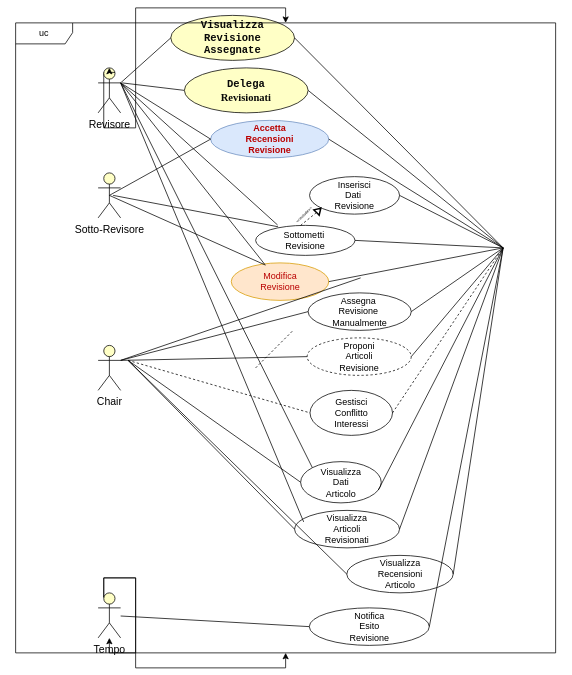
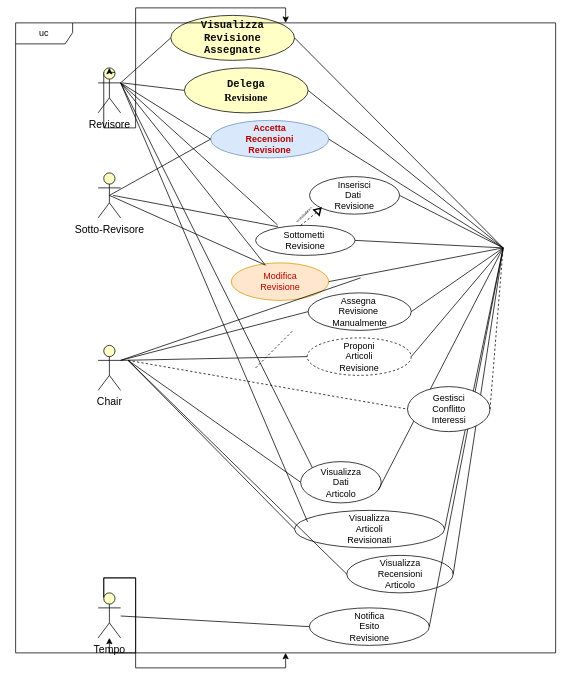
(246, 90) -> (246, 90)
(351, 413) -> (449, 409)
(347, 529) -> (369, 529)
